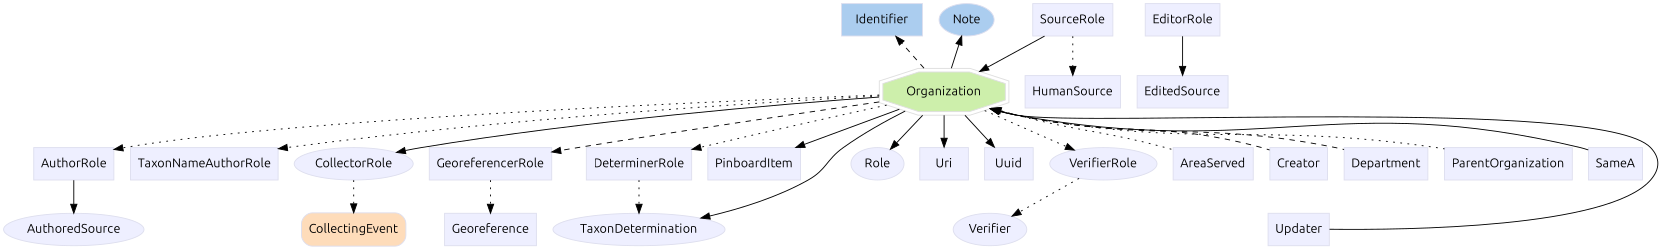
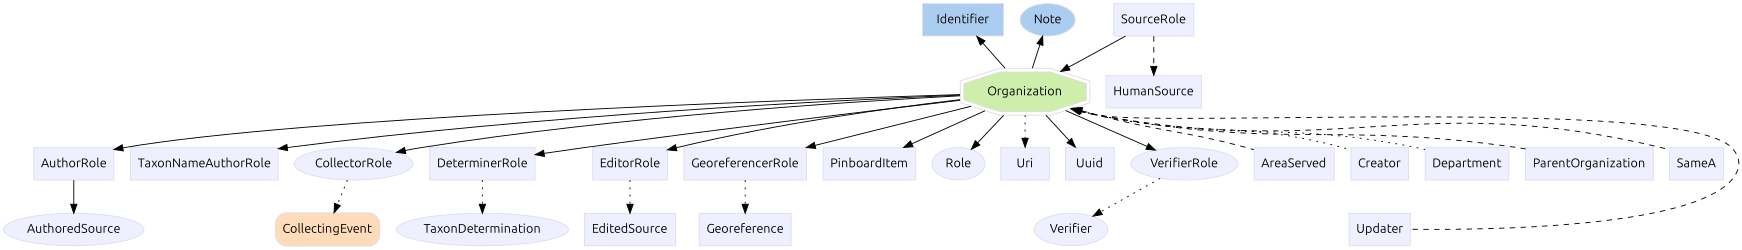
(1073, 51) -> (1154, 51)
(1183, 51) -> (630, 192)
(913, 56) -> (994, 56)
(500, 113) -> (541, 112)
(583, 116) -> (623, 115)
(1509, 121) -> (1590, 121)
(720, 125) -> (893, 126)
(794, 126) -> (752, 126)
(944, 127) -> (1025, 127)
(1294, 127) -> (1375, 127)
(1025, 129) -> (1106, 129)
(1135, 129) -> (1216, 129)
(1172, 131) -> (1253, 131)
(1104, 134) -> (1185, 134)
(1300, 136) -> (1381, 136)
(815, 176) -> (754, 131)
